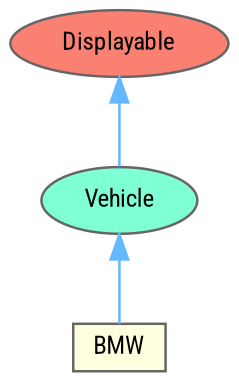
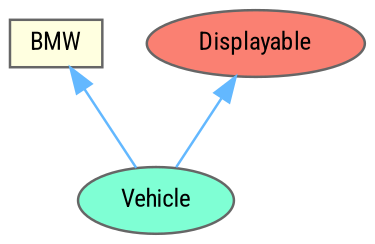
(119, 292) -> (110, 128)
